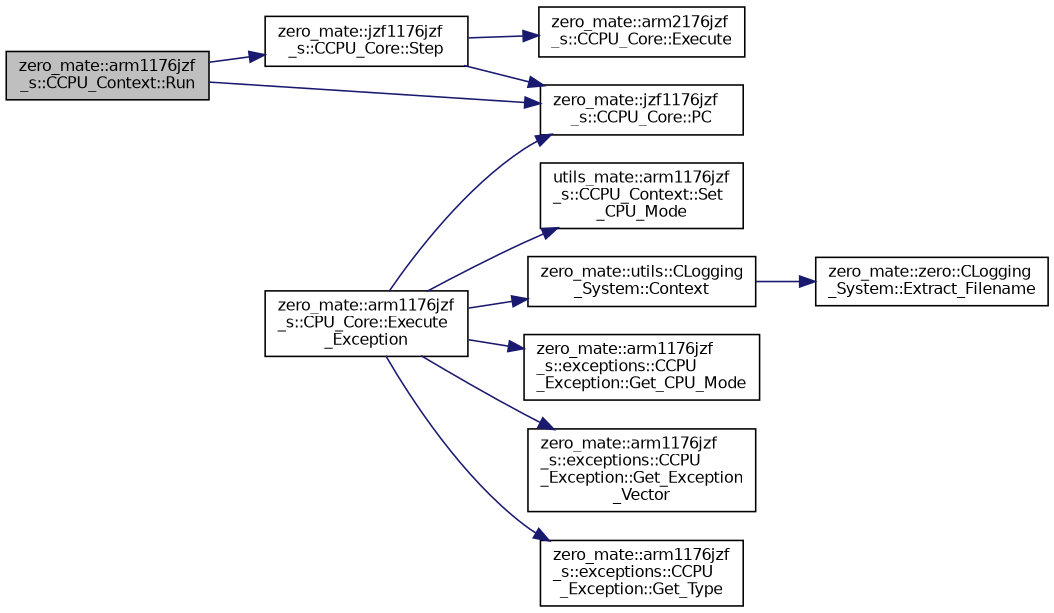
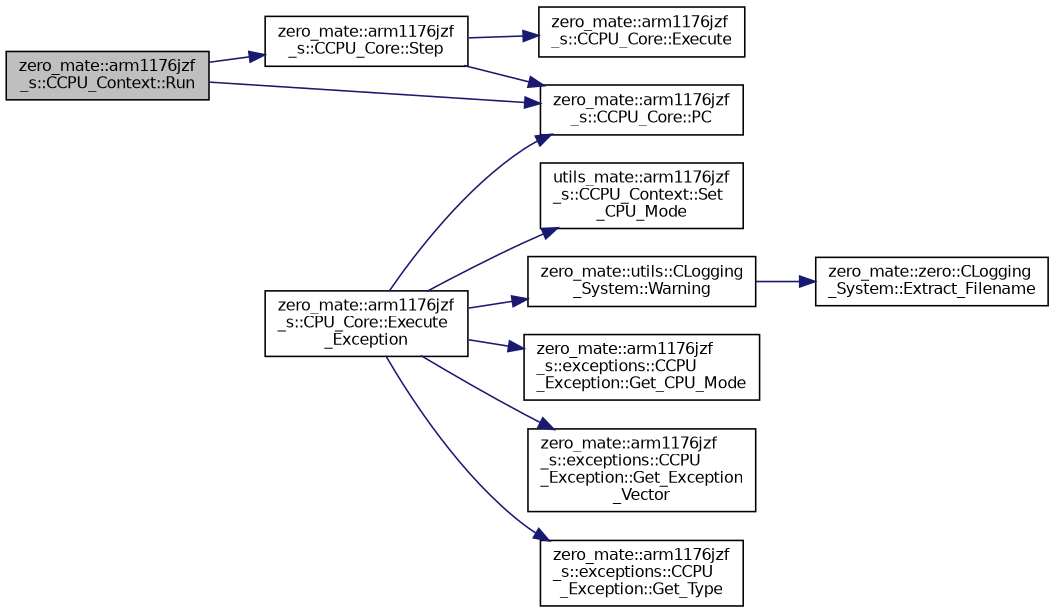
(642, 32) -> (642, 32)
(367, 41) -> (367, 41)
(642, 110) -> (642, 110)
(642, 282) -> (642, 282)
